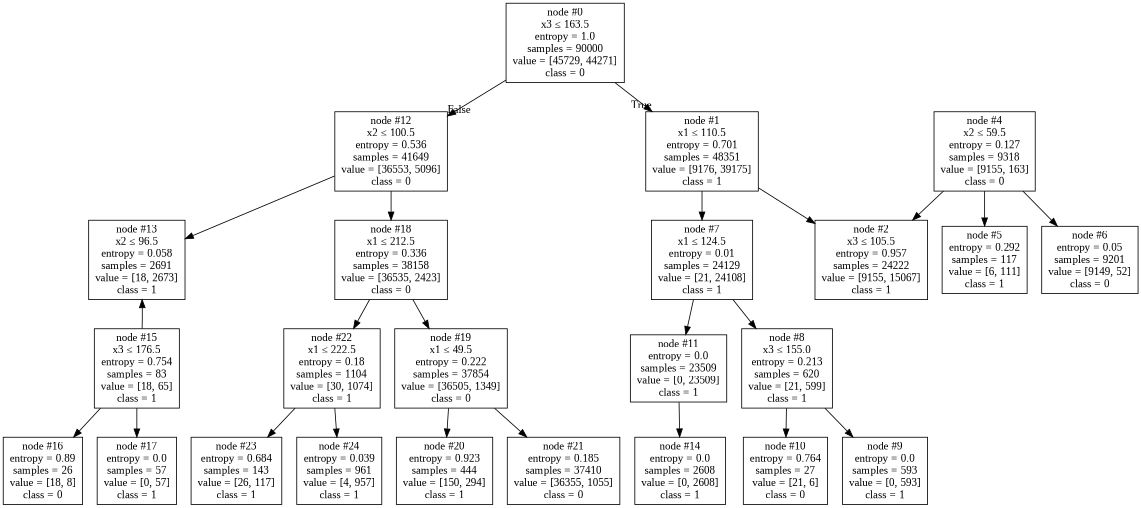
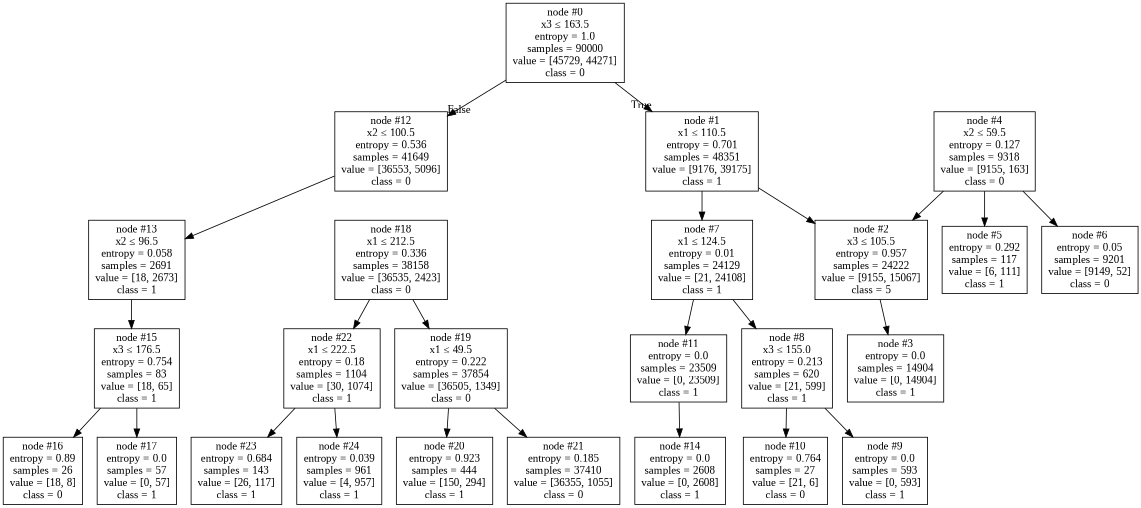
(391, 201) -> none
(871, 290) -> (871, 290)
(142, 318) -> (131, 310)
none -> (896, 368)
